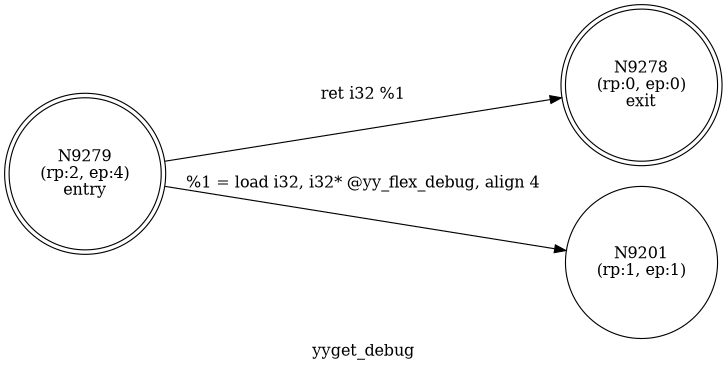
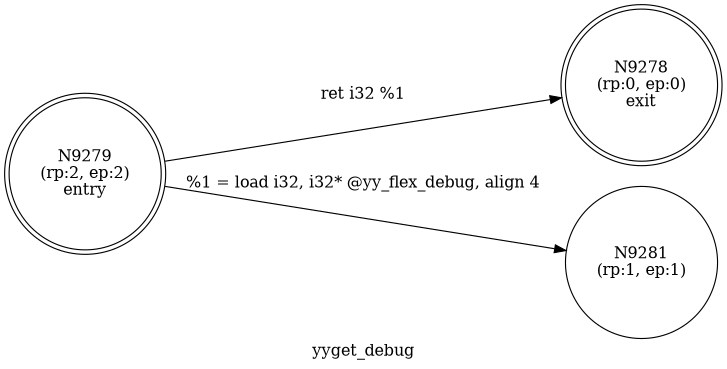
(85, 174) -> (85, 174)
(642, 262) -> (642, 262)
